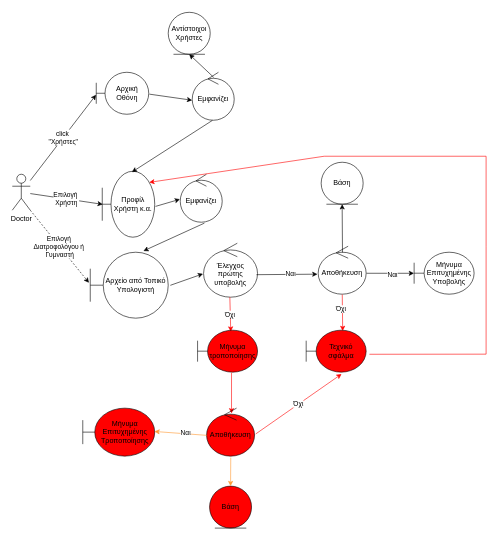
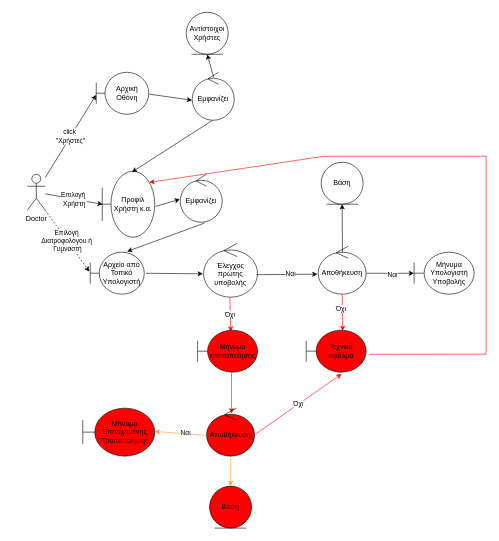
(189, 33) -> (207, 33)
(21, 192) -> (36, 192)
(449, 273) -> (449, 273)
(129, 285) -> (117, 273)
